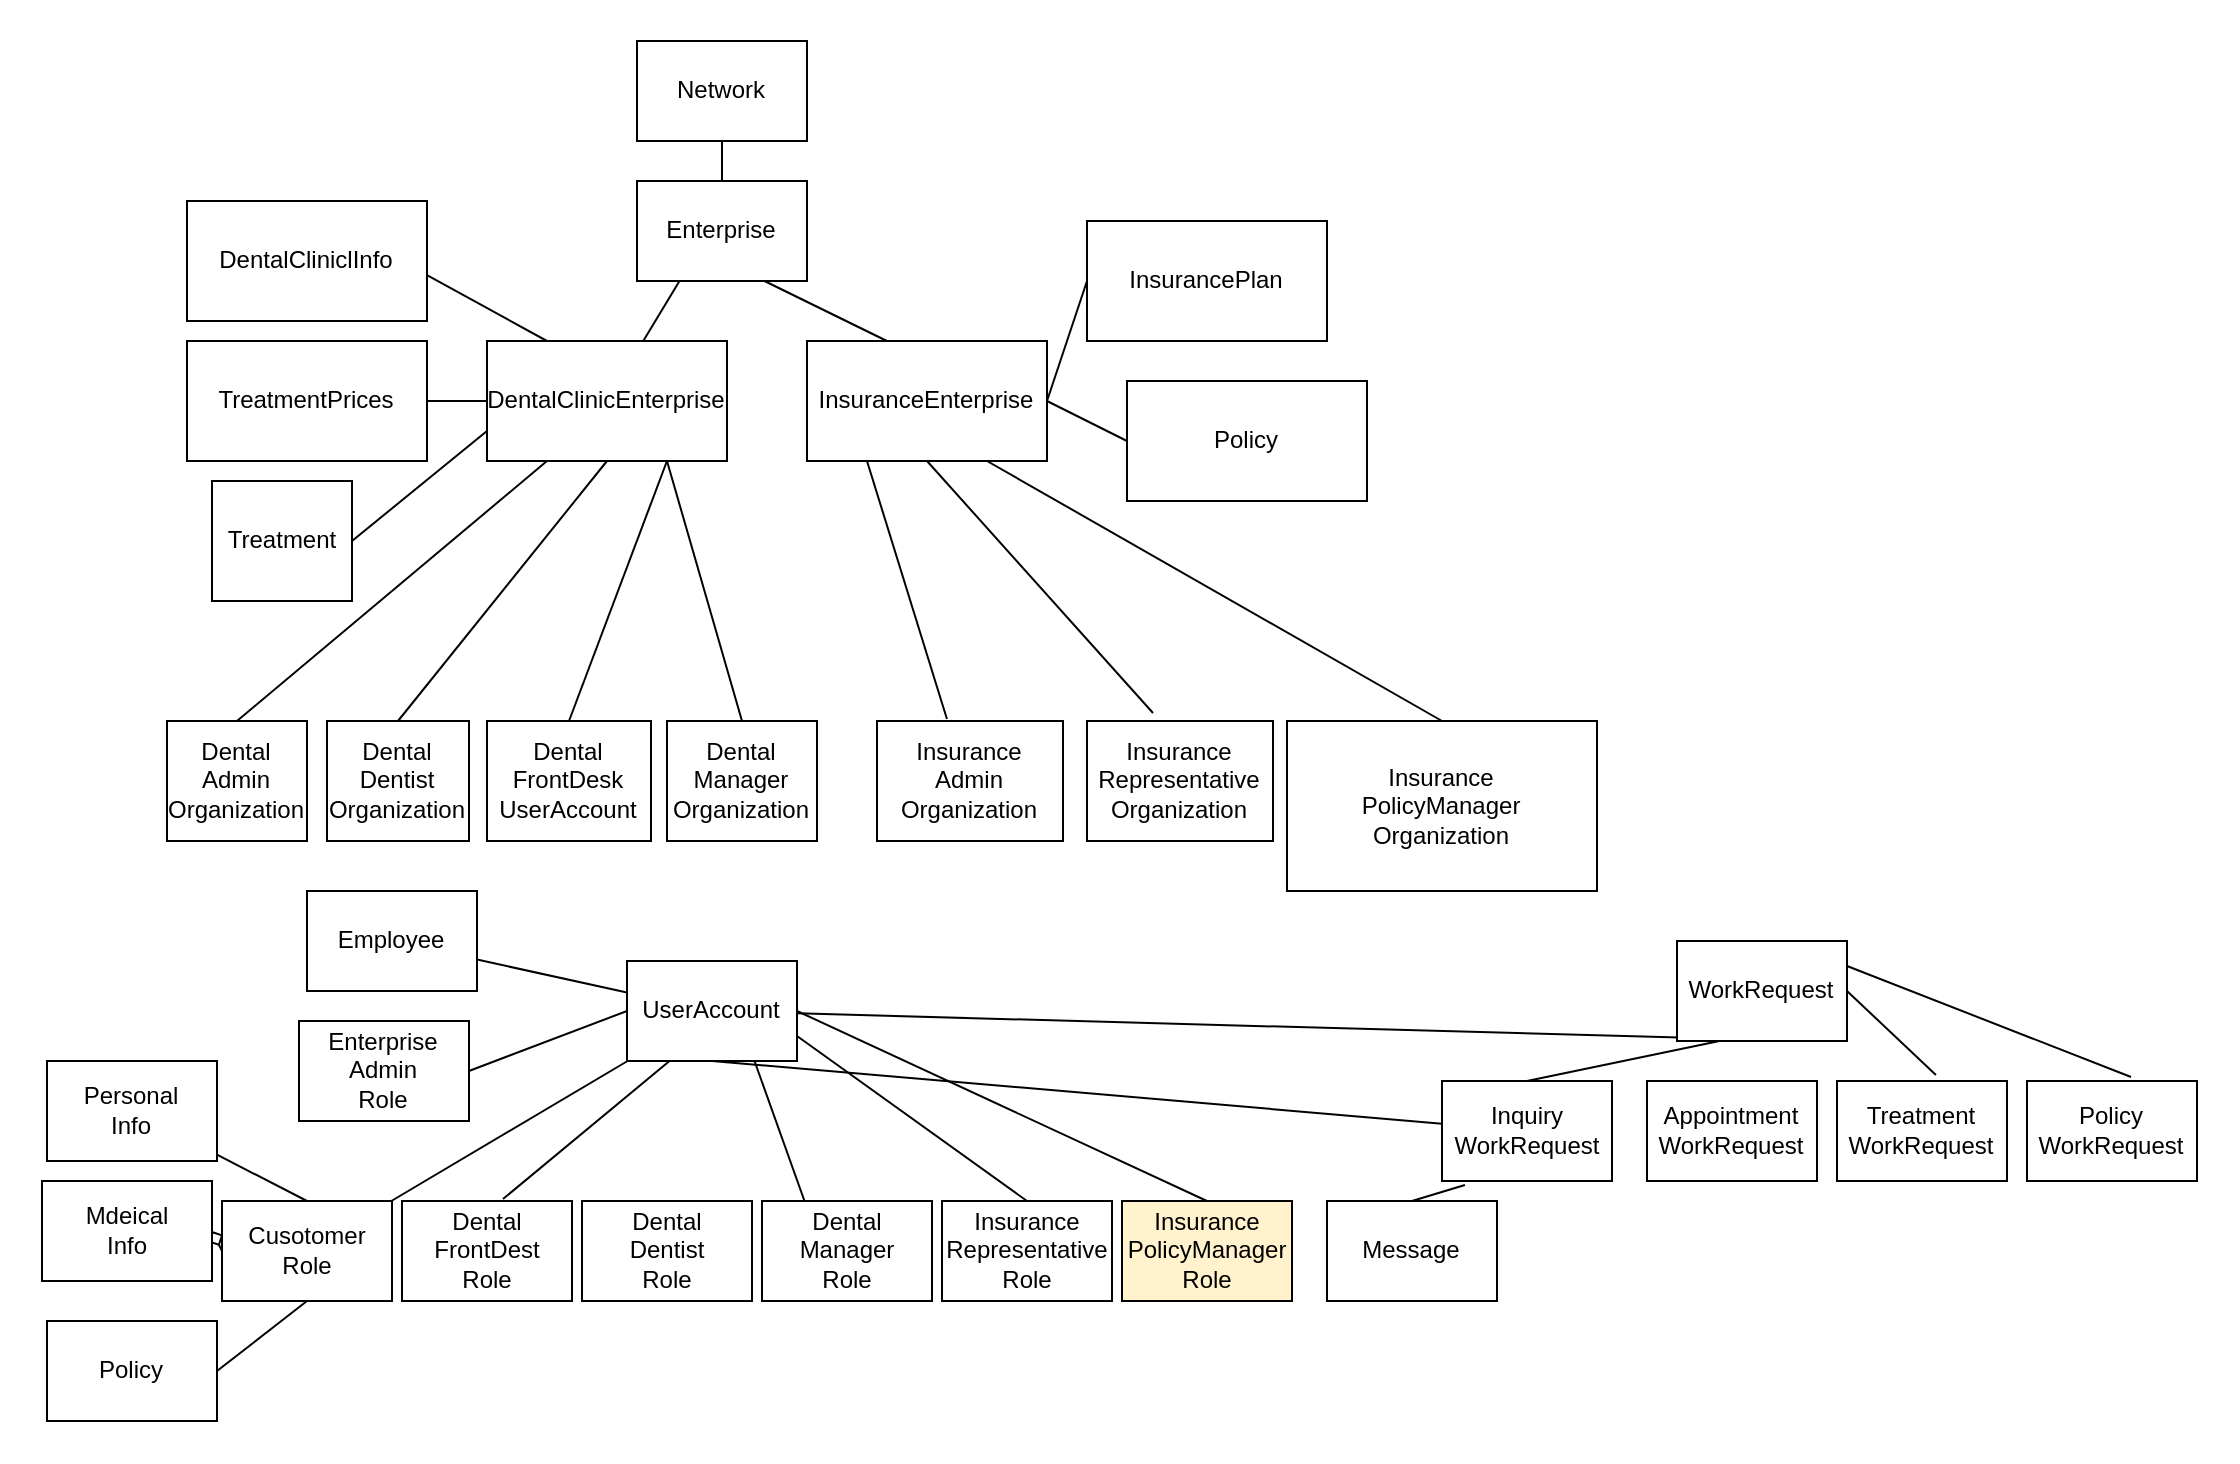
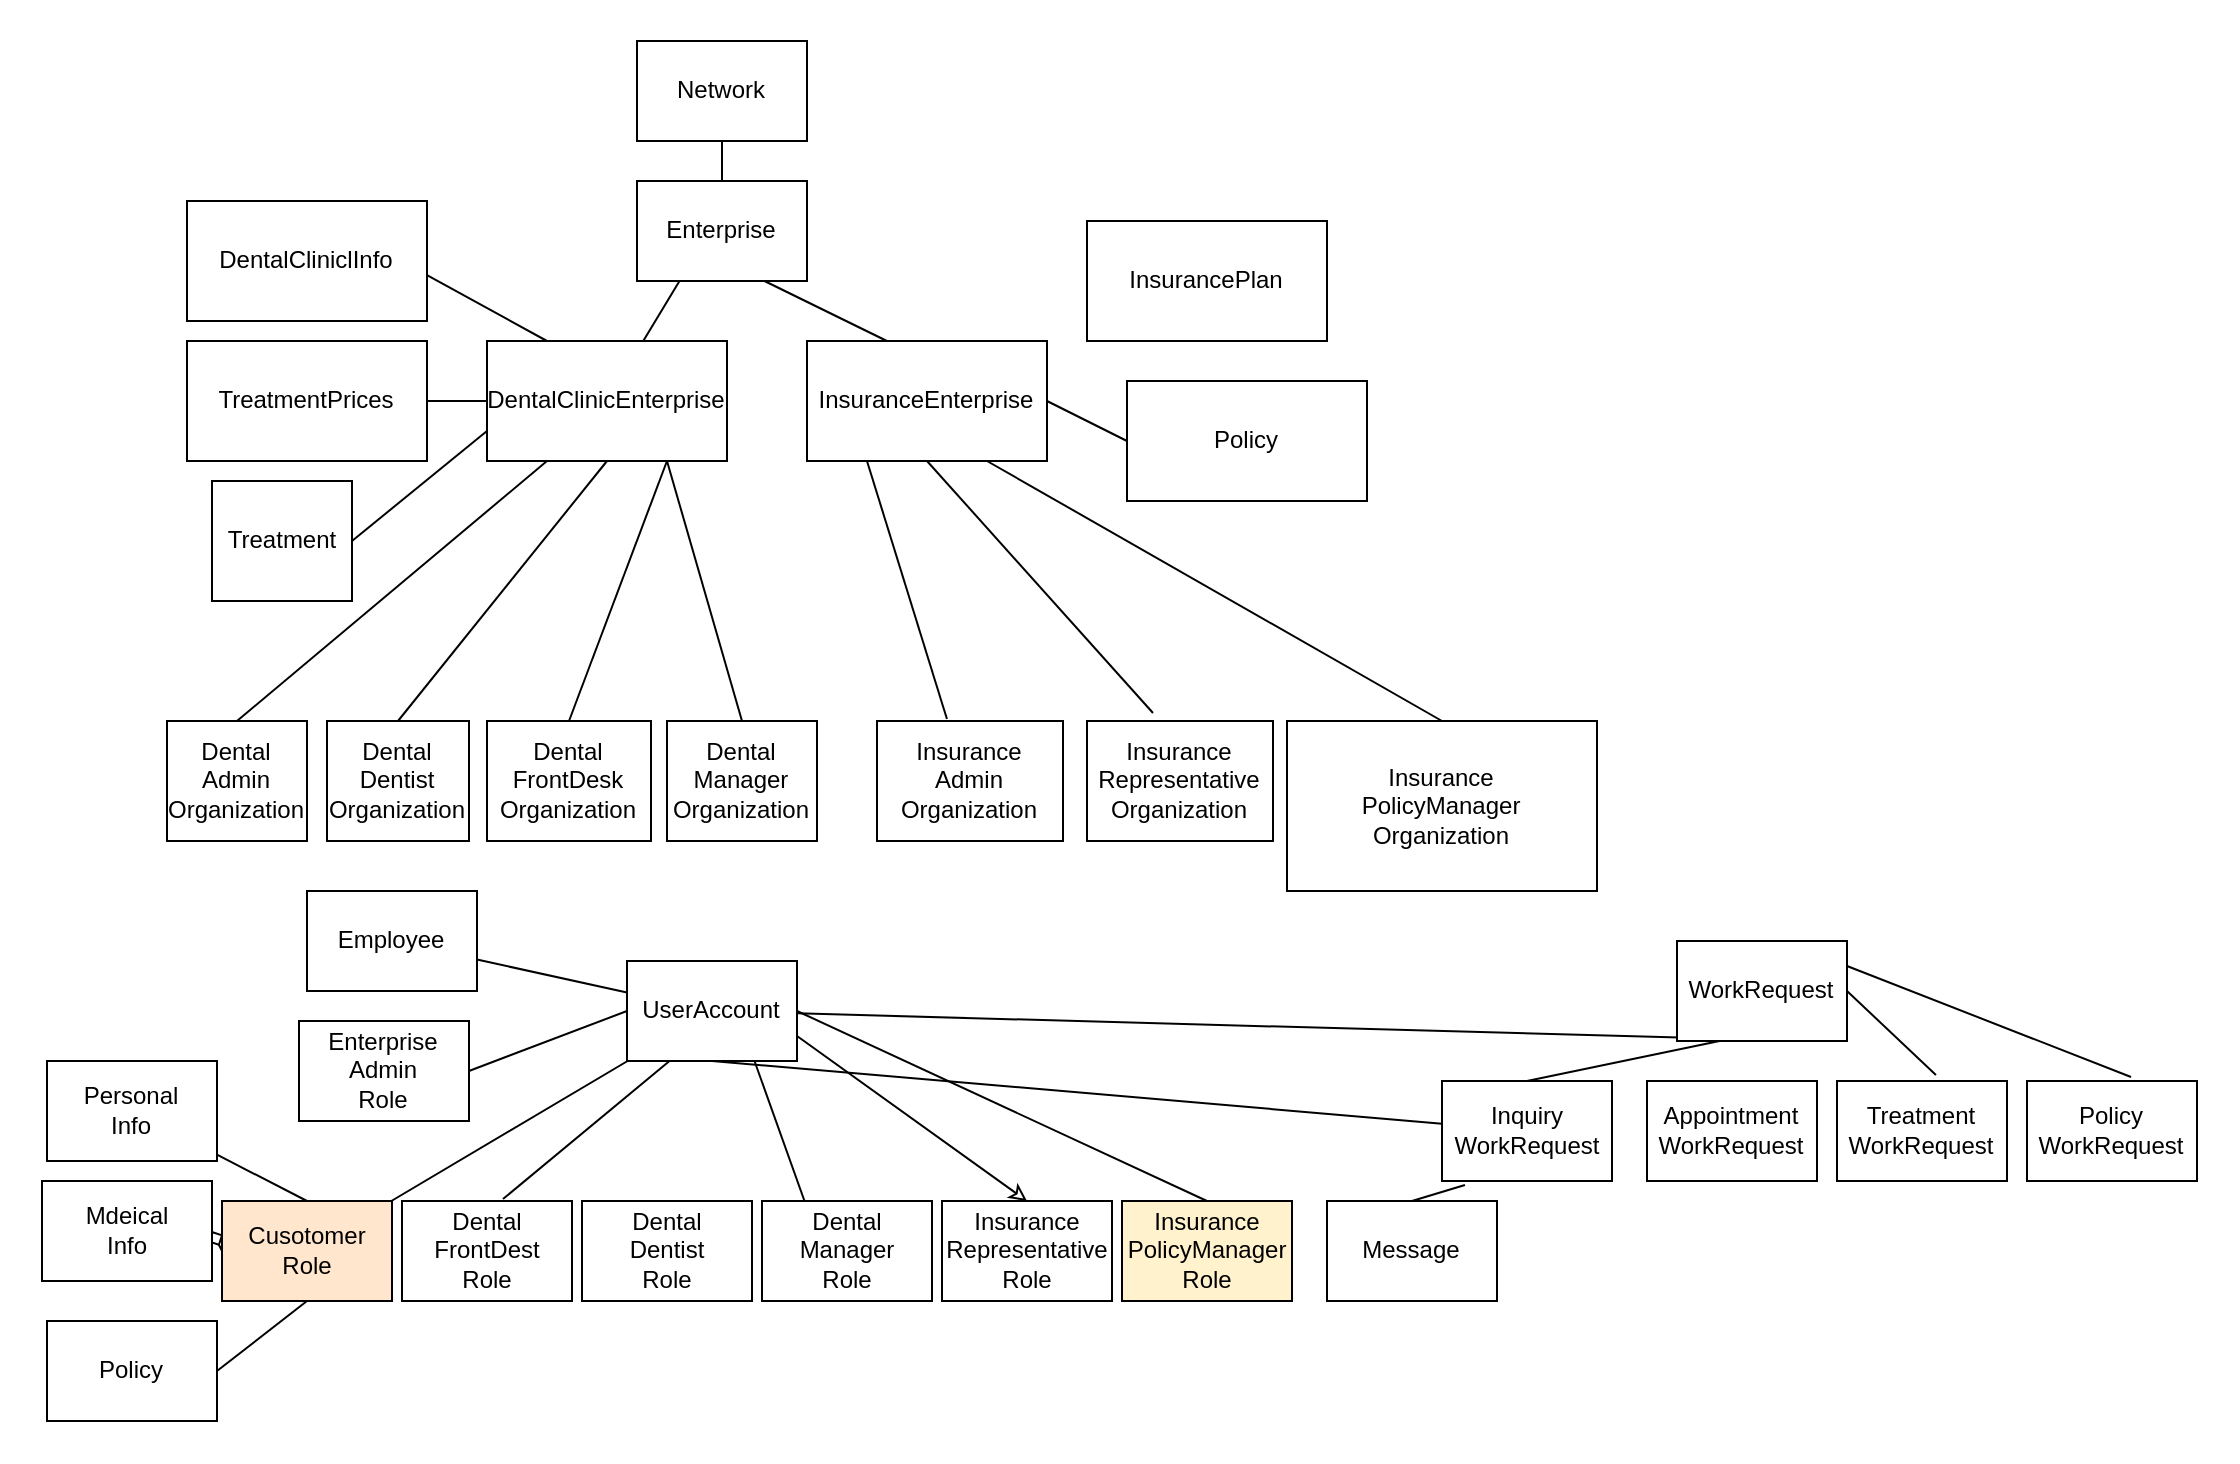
(1067, 341) -> none
(569, 781) -> (569, 781)
(1019, 1195) -> (1015, 1192)
(307, 1251) -> (307, 1251)
